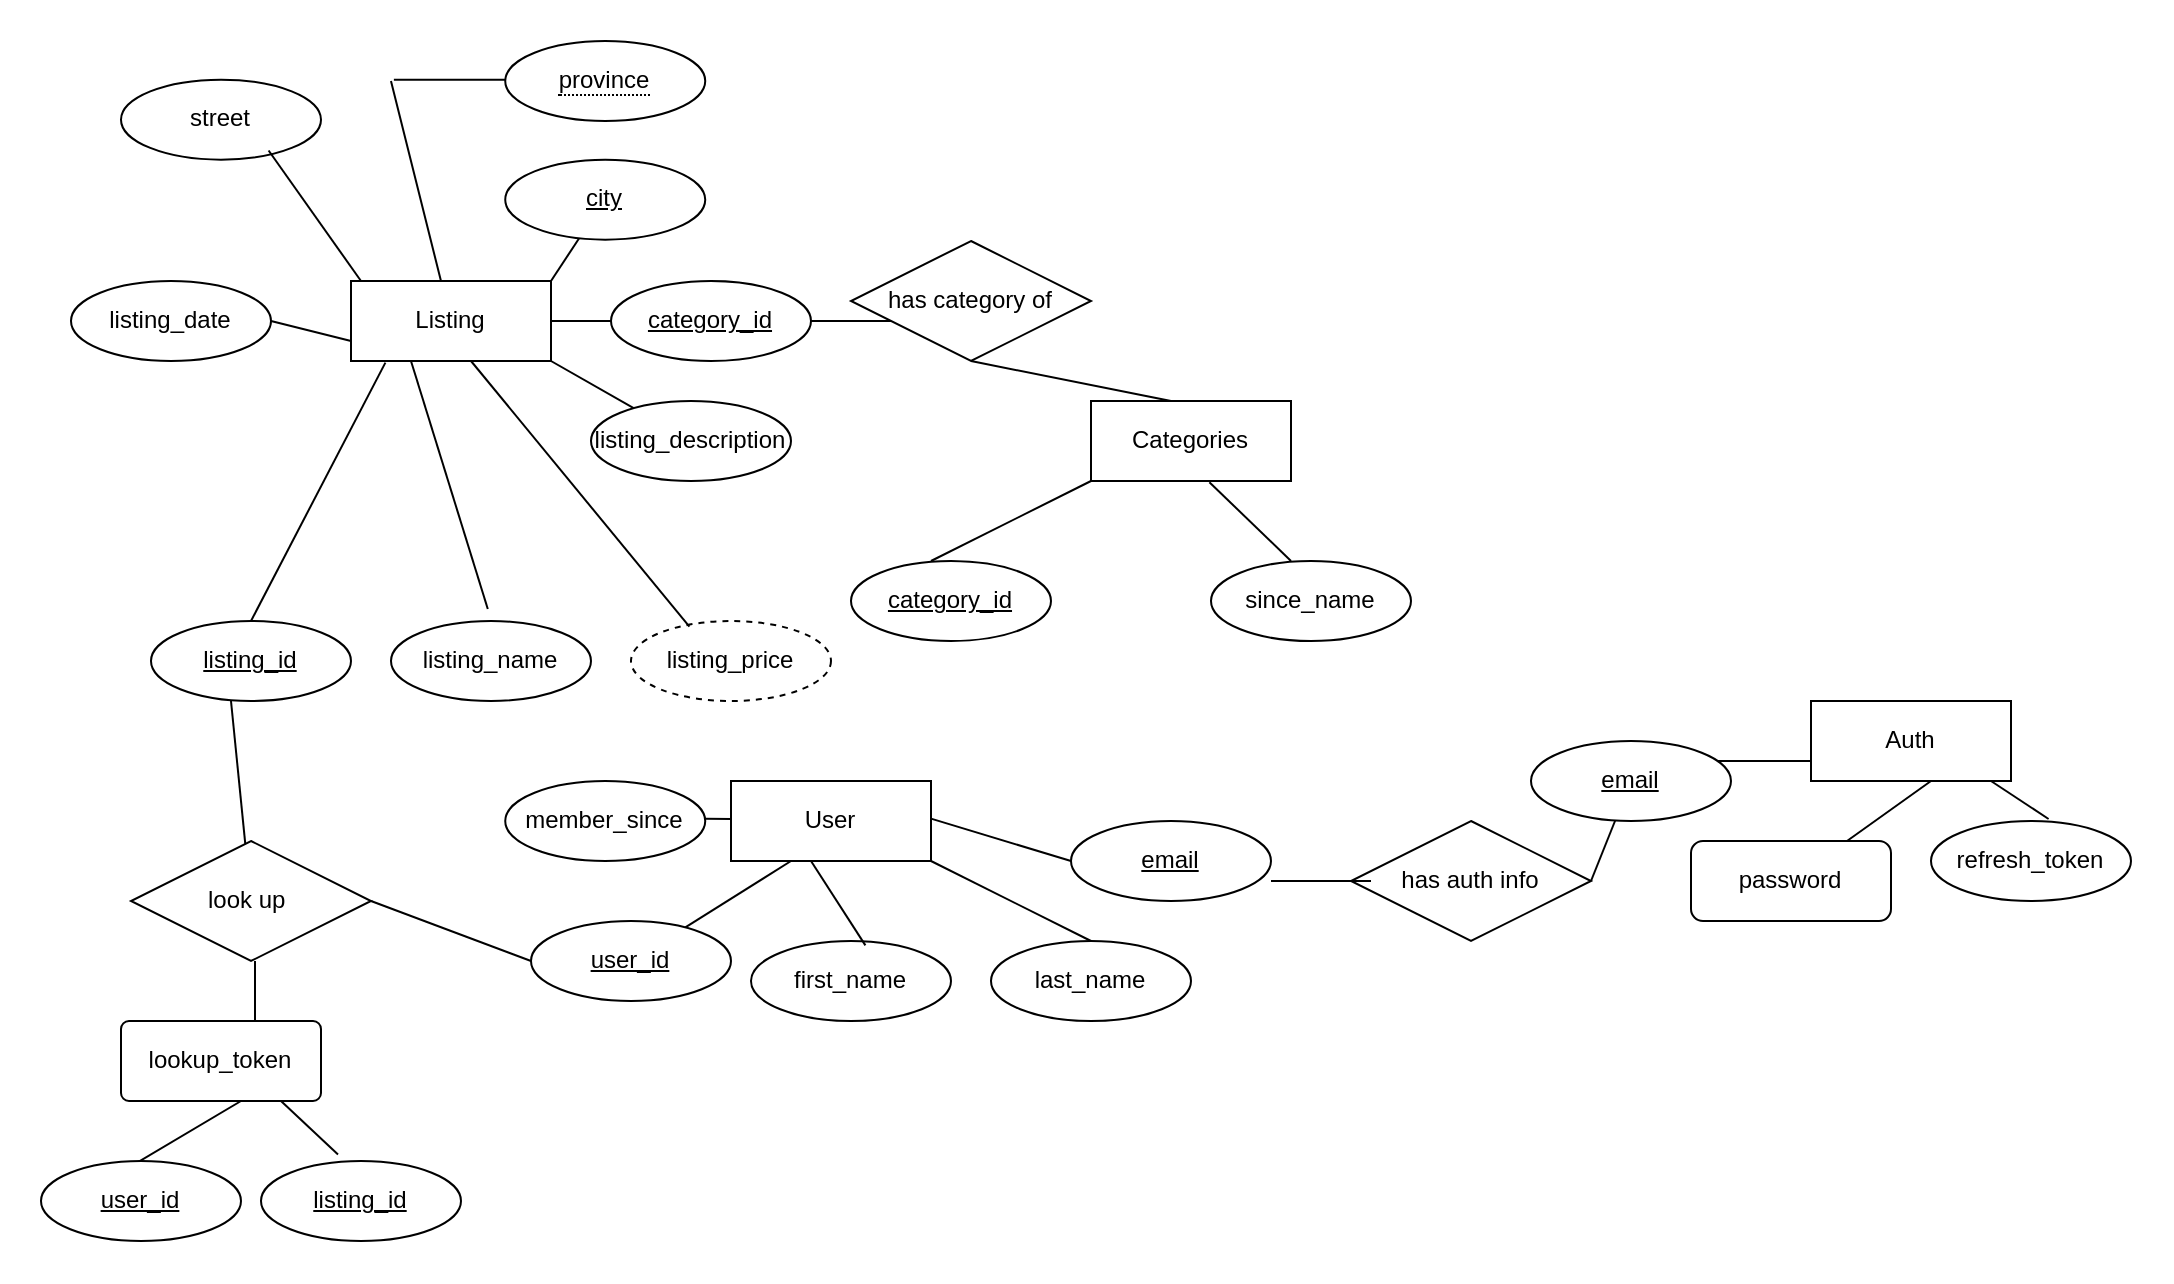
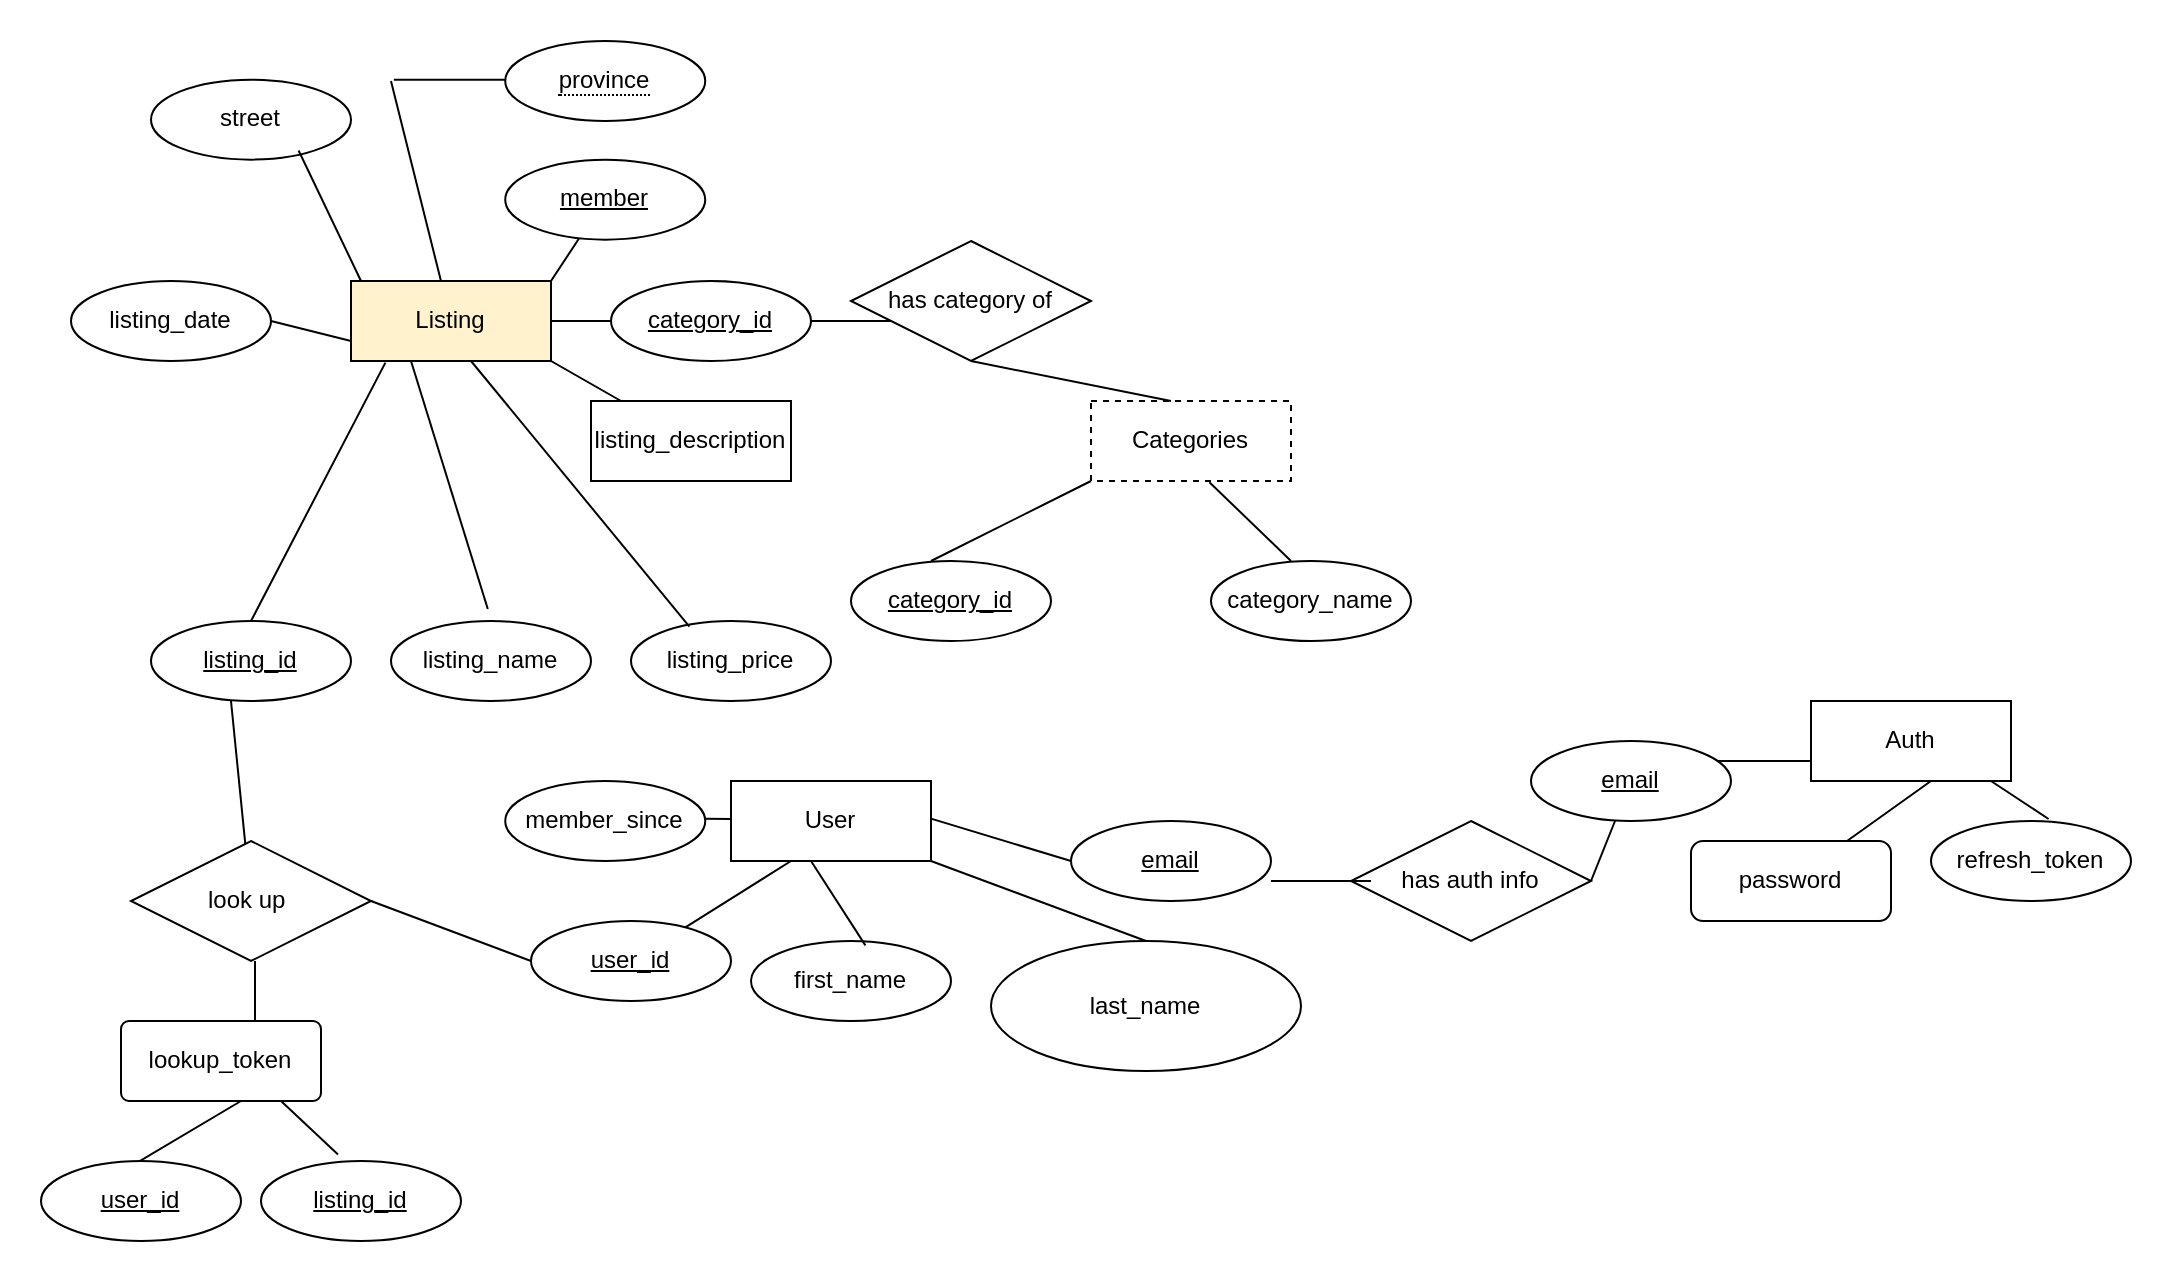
(221, 120) -> (251, 120)
(605, 199) -> (605, 199)
(451, 321) -> (451, 321)
(691, 441) -> (691, 441)
(1191, 441) -> (1191, 441)
(1311, 601) -> (1311, 601)
(731, 661) -> (731, 661)
(1091, 981) -> (1146, 1006)
